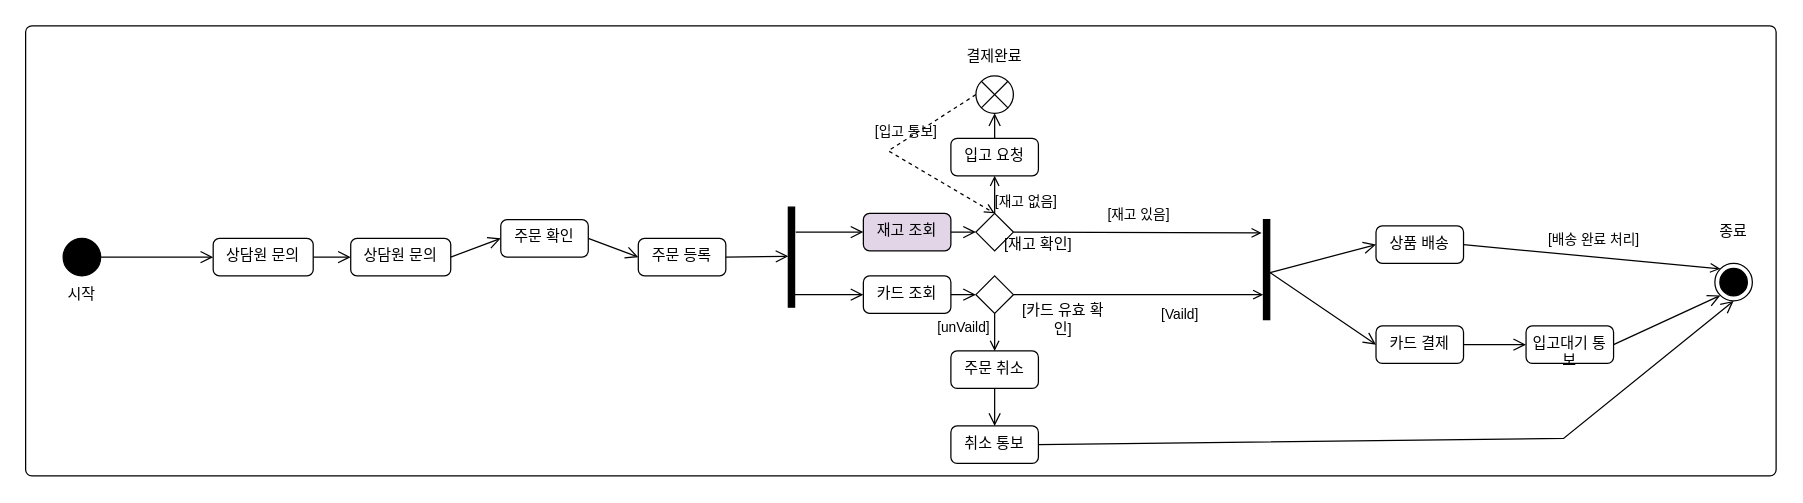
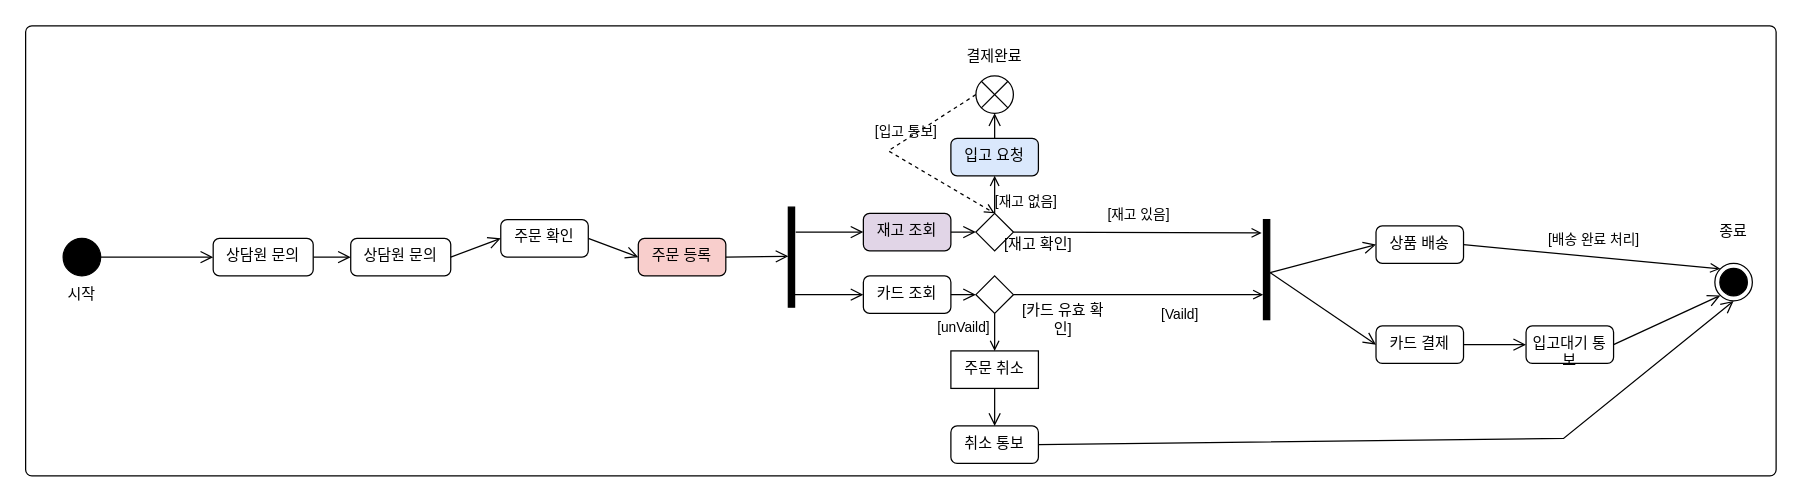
(994, 157) -> (994, 157)
(682, 257) -> (682, 257)
(994, 369) -> (994, 369)
